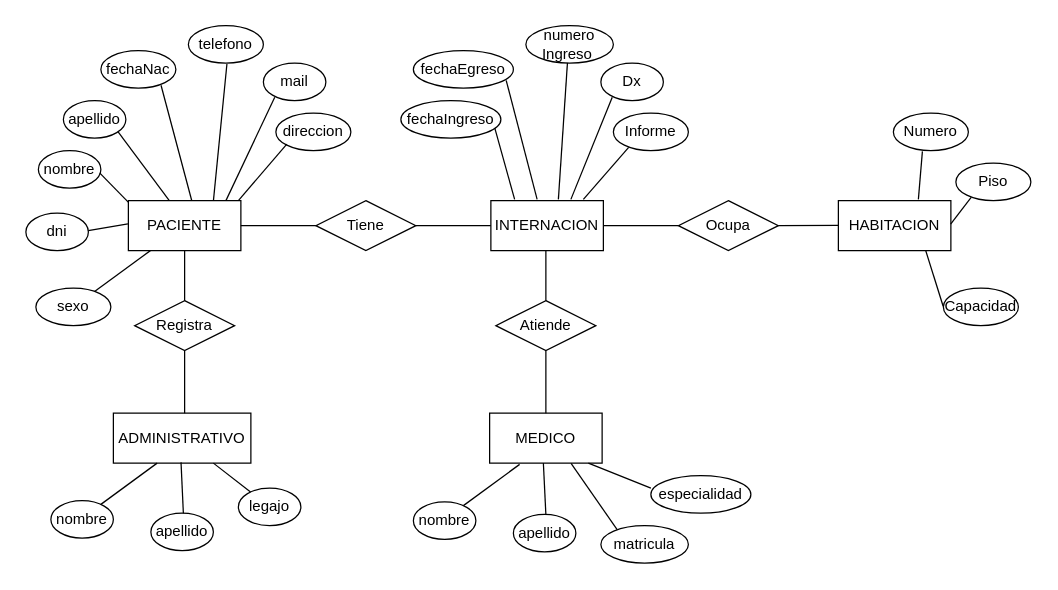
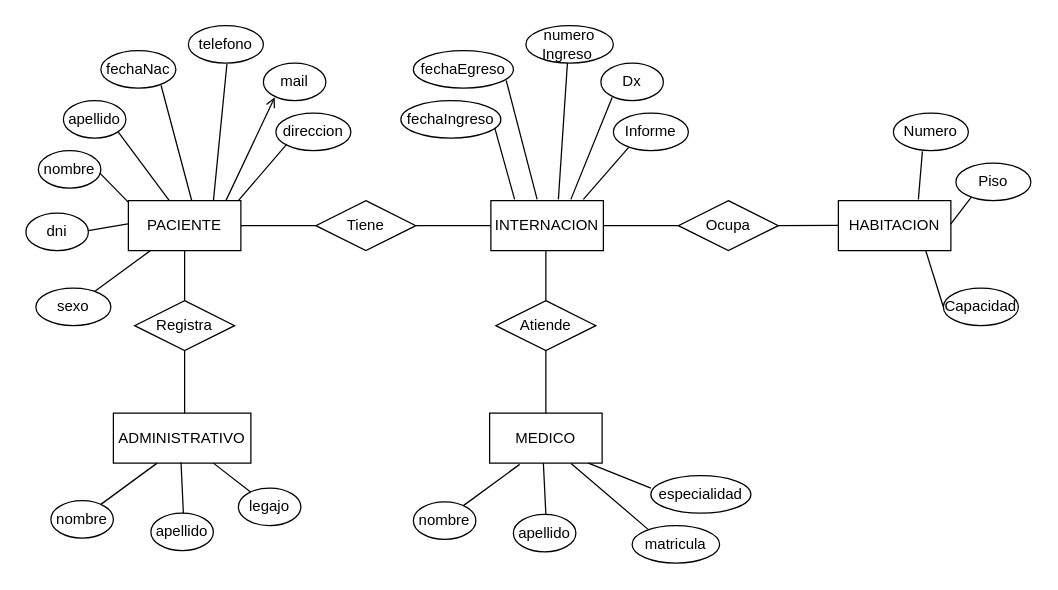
(273, 101) -> (272, 102)
(644, 544) -> (676, 544)
